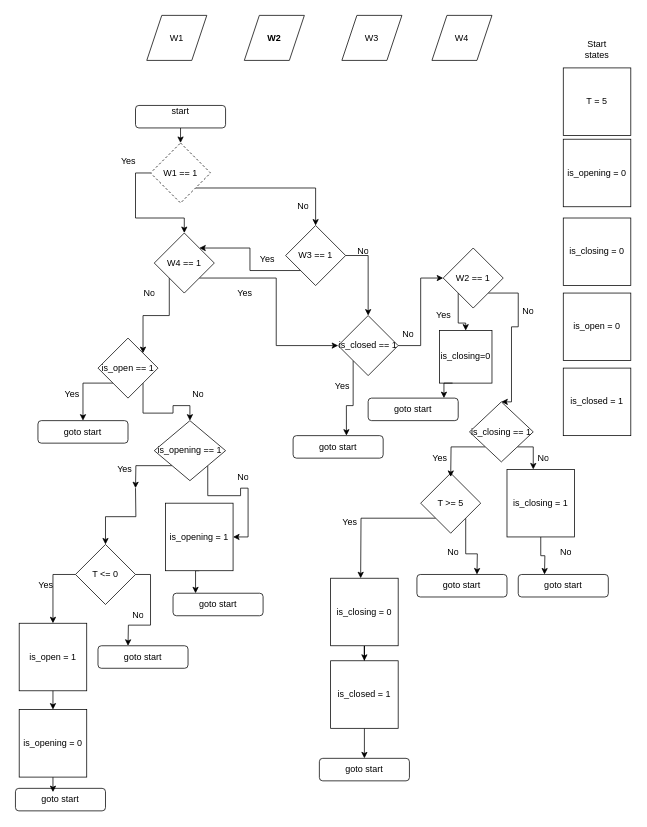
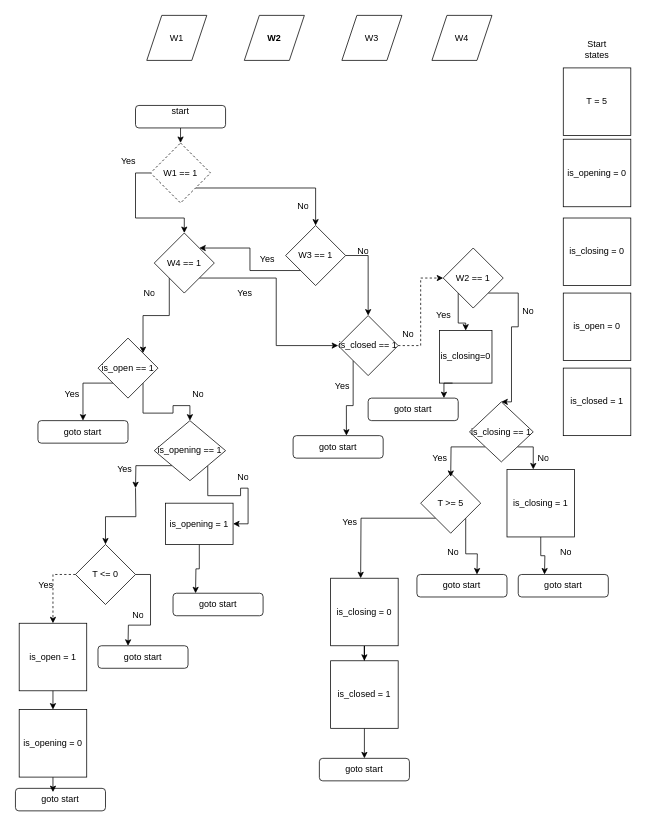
(420, 316) -> (420, 316)
(199, 537) -> (199, 524)
(53, 584) -> (53, 584)
